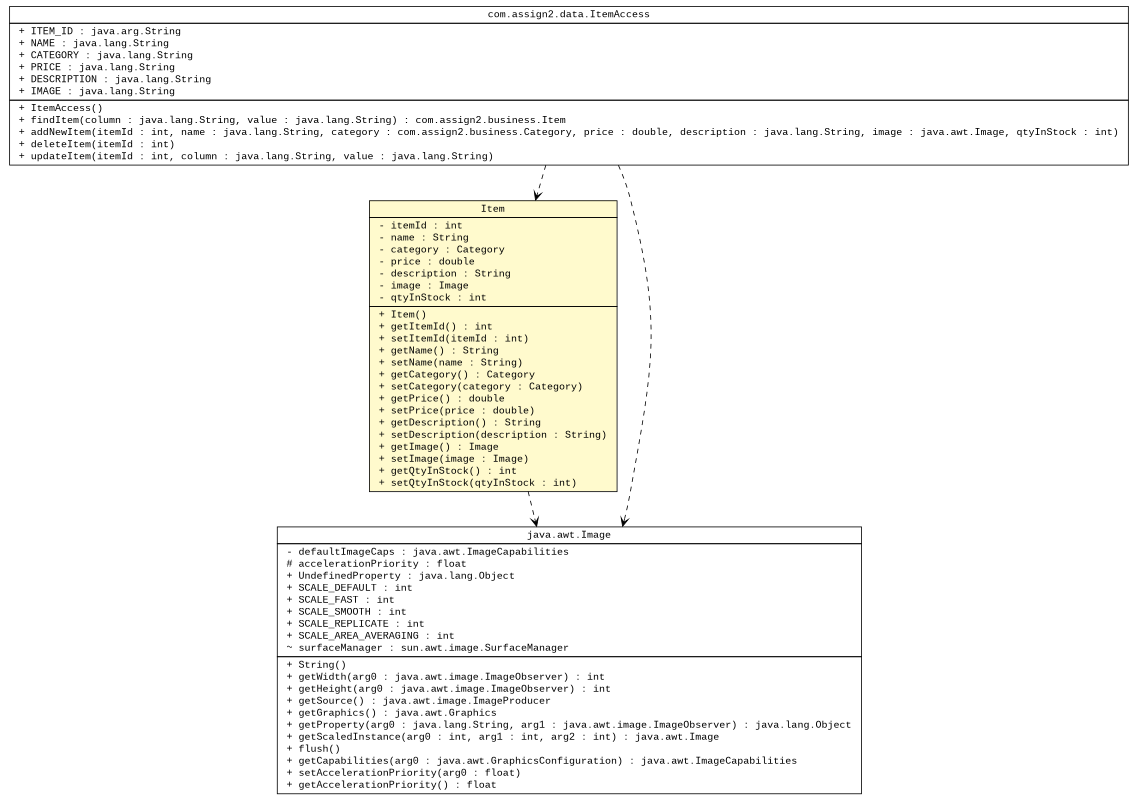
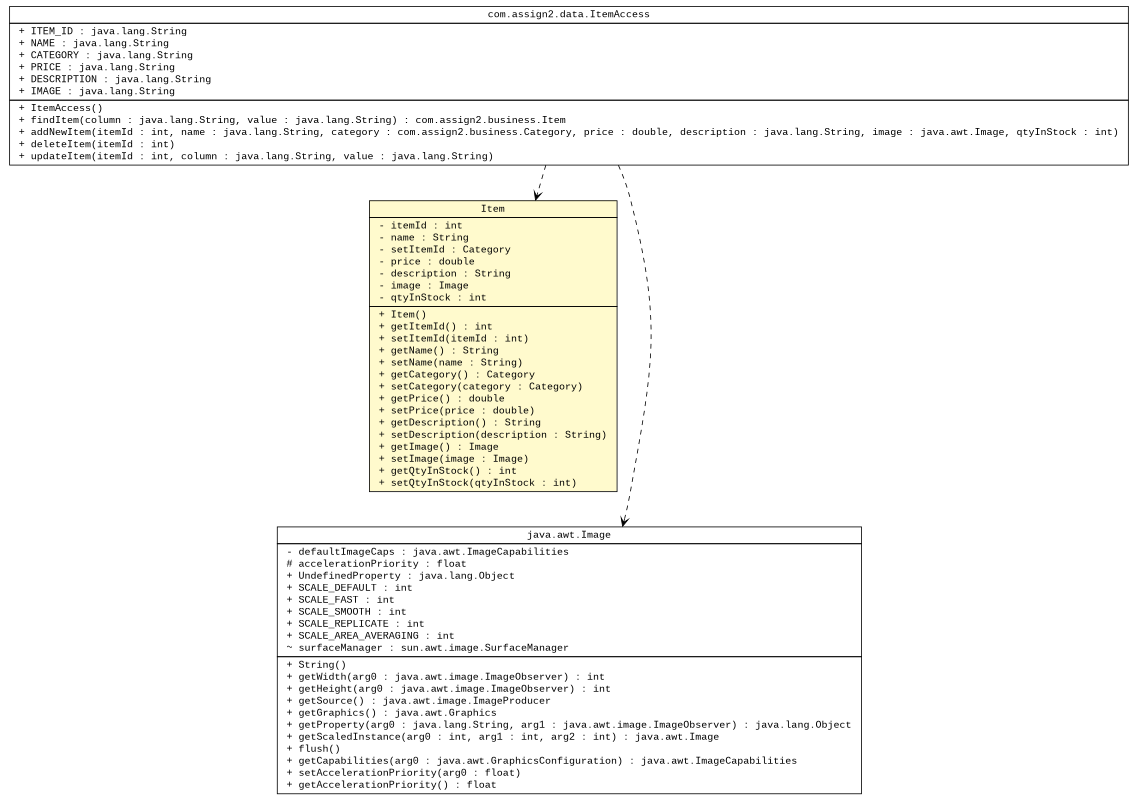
(100, 31) -> (103, 31)
(442, 250) -> (445, 250)
(531, 505) -> none
